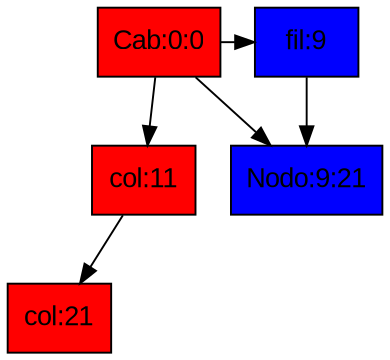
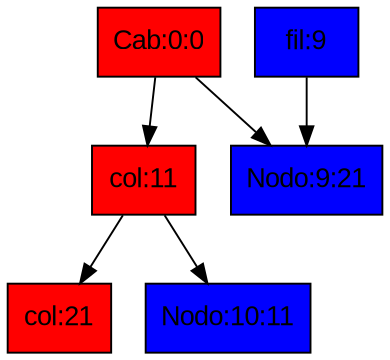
(228, 42) -> none
none -> (228, 318)
